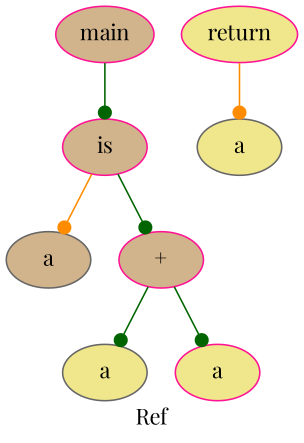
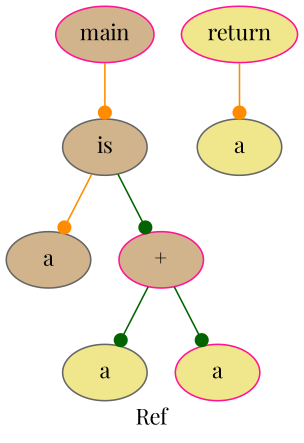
(105, 85) -> (105, 85)
(105, 147) -> (105, 147)
